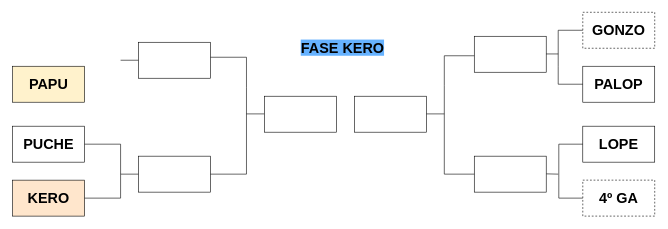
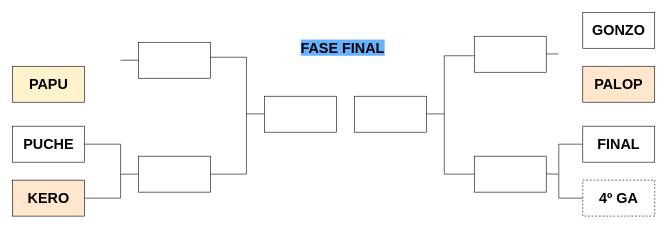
(619, 30) -> (619, 30)
(343, 48) -> (343, 48)
(558, 57) -> none
(619, 84) -> (619, 84)
(619, 144) -> (619, 144)
